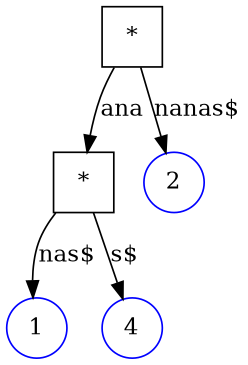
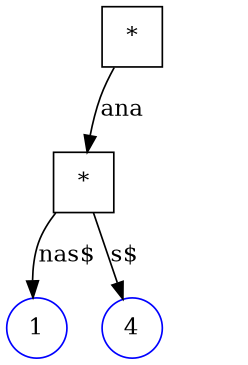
(174, 182) -> none
